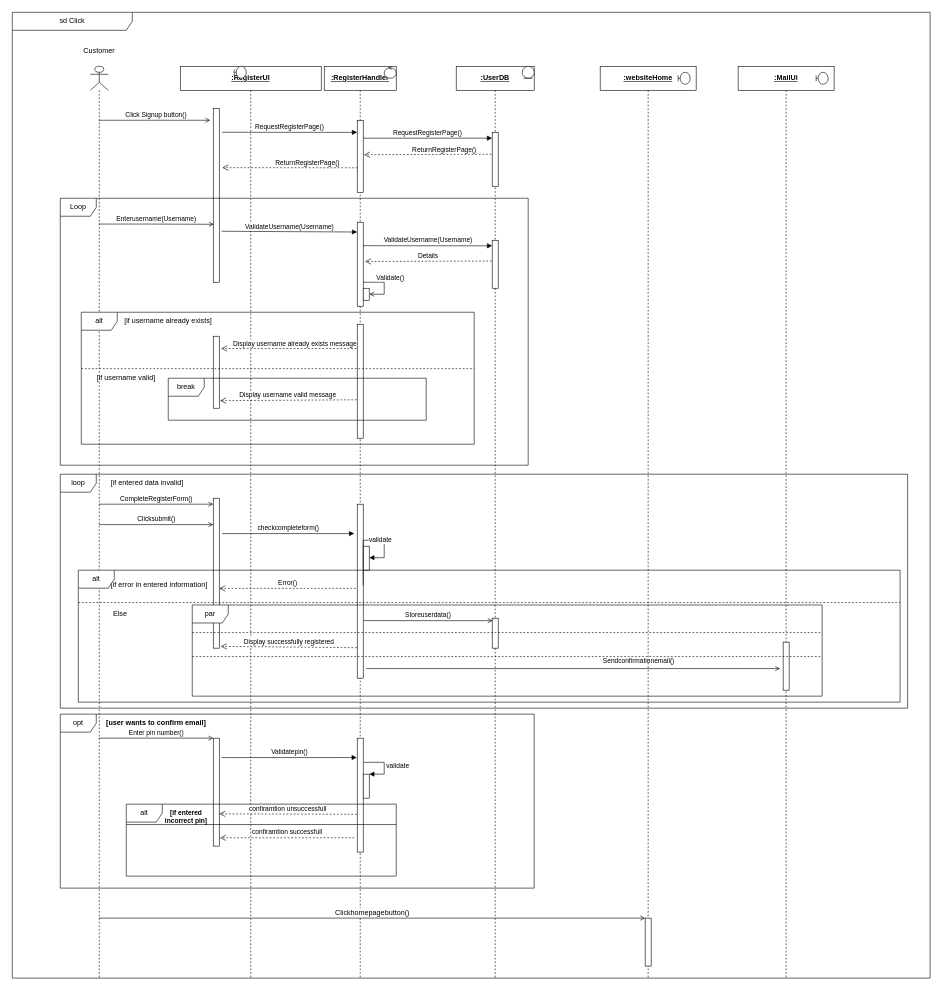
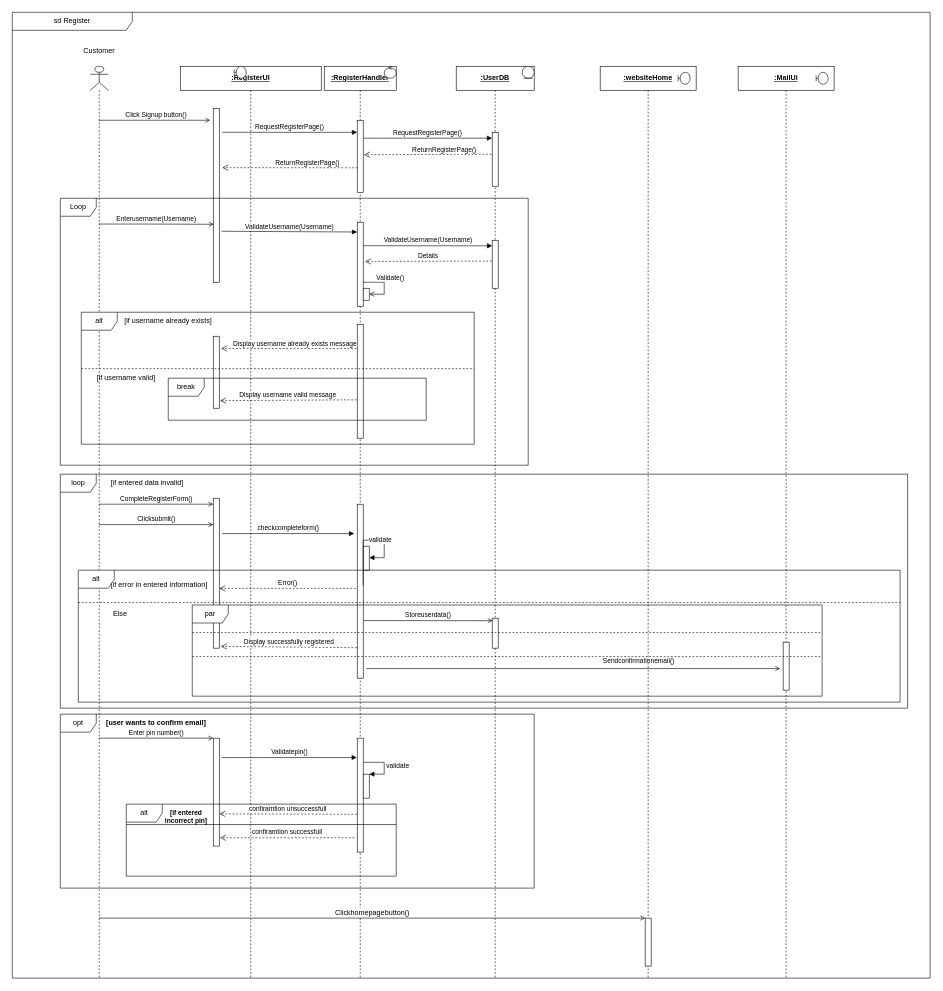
(72, 21) -> (72, 21)
